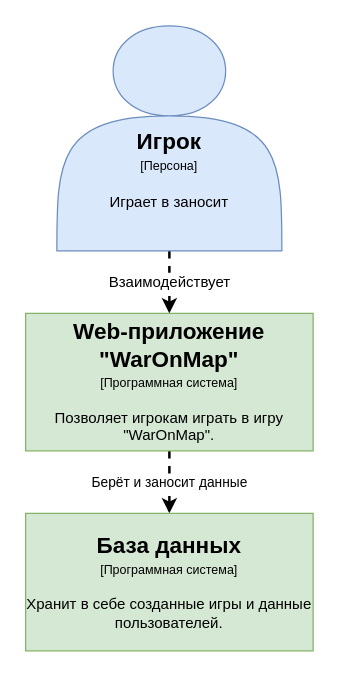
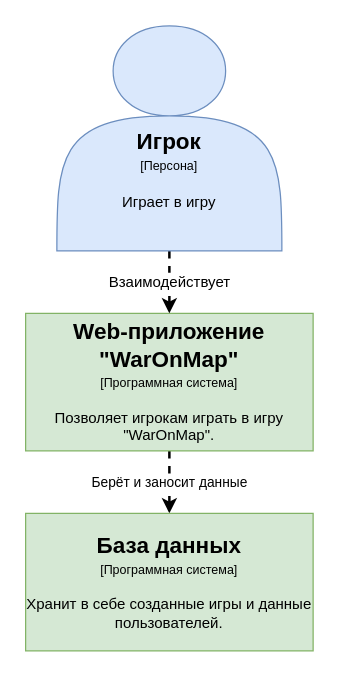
(169, 138) -> (169, 138)
